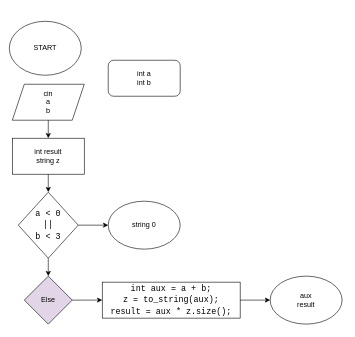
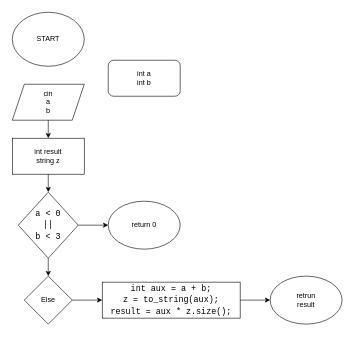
(45, 48) -> (48, 39)
(144, 225) -> (144, 225)
(48, 300) -> (48, 300)
(306, 300) -> (306, 300)
